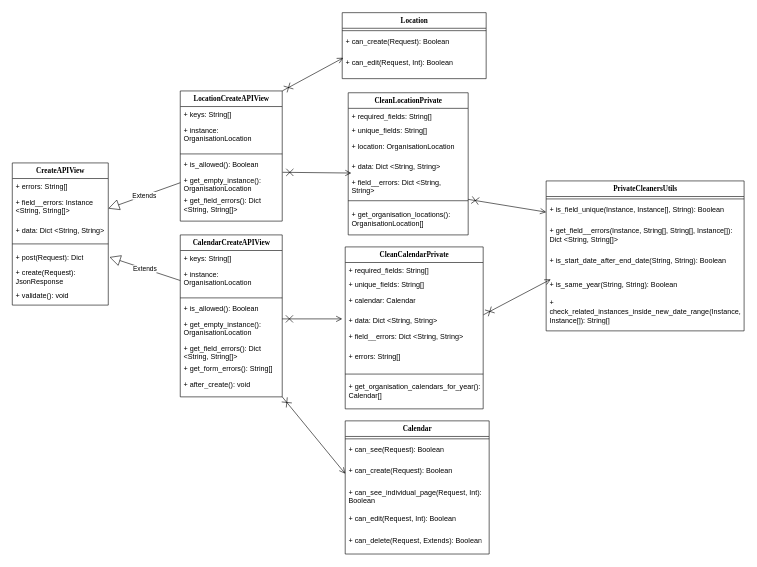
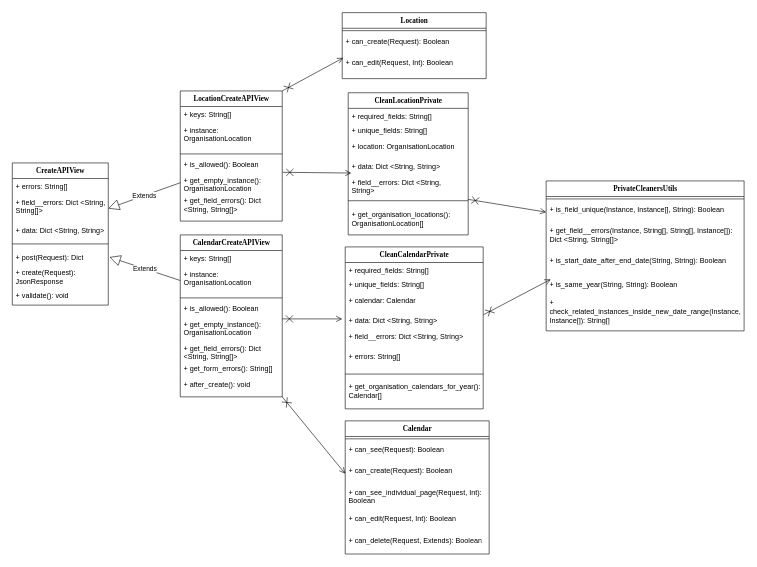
(61, 207) -> (61, 207)
